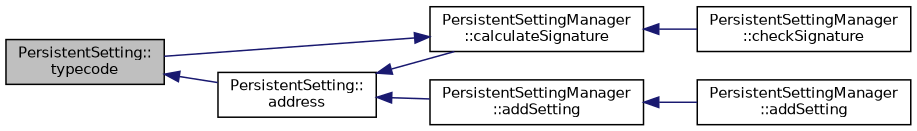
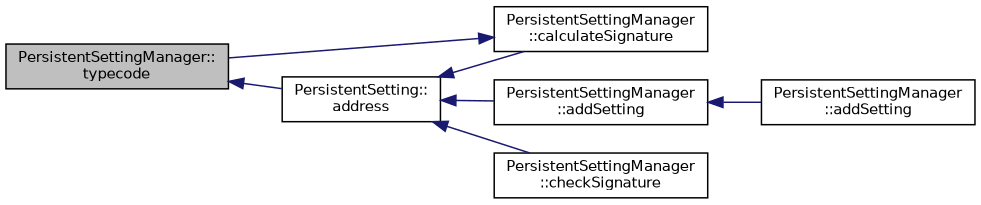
(678, 29) -> (488, 140)
(85, 62) -> (117, 66)
